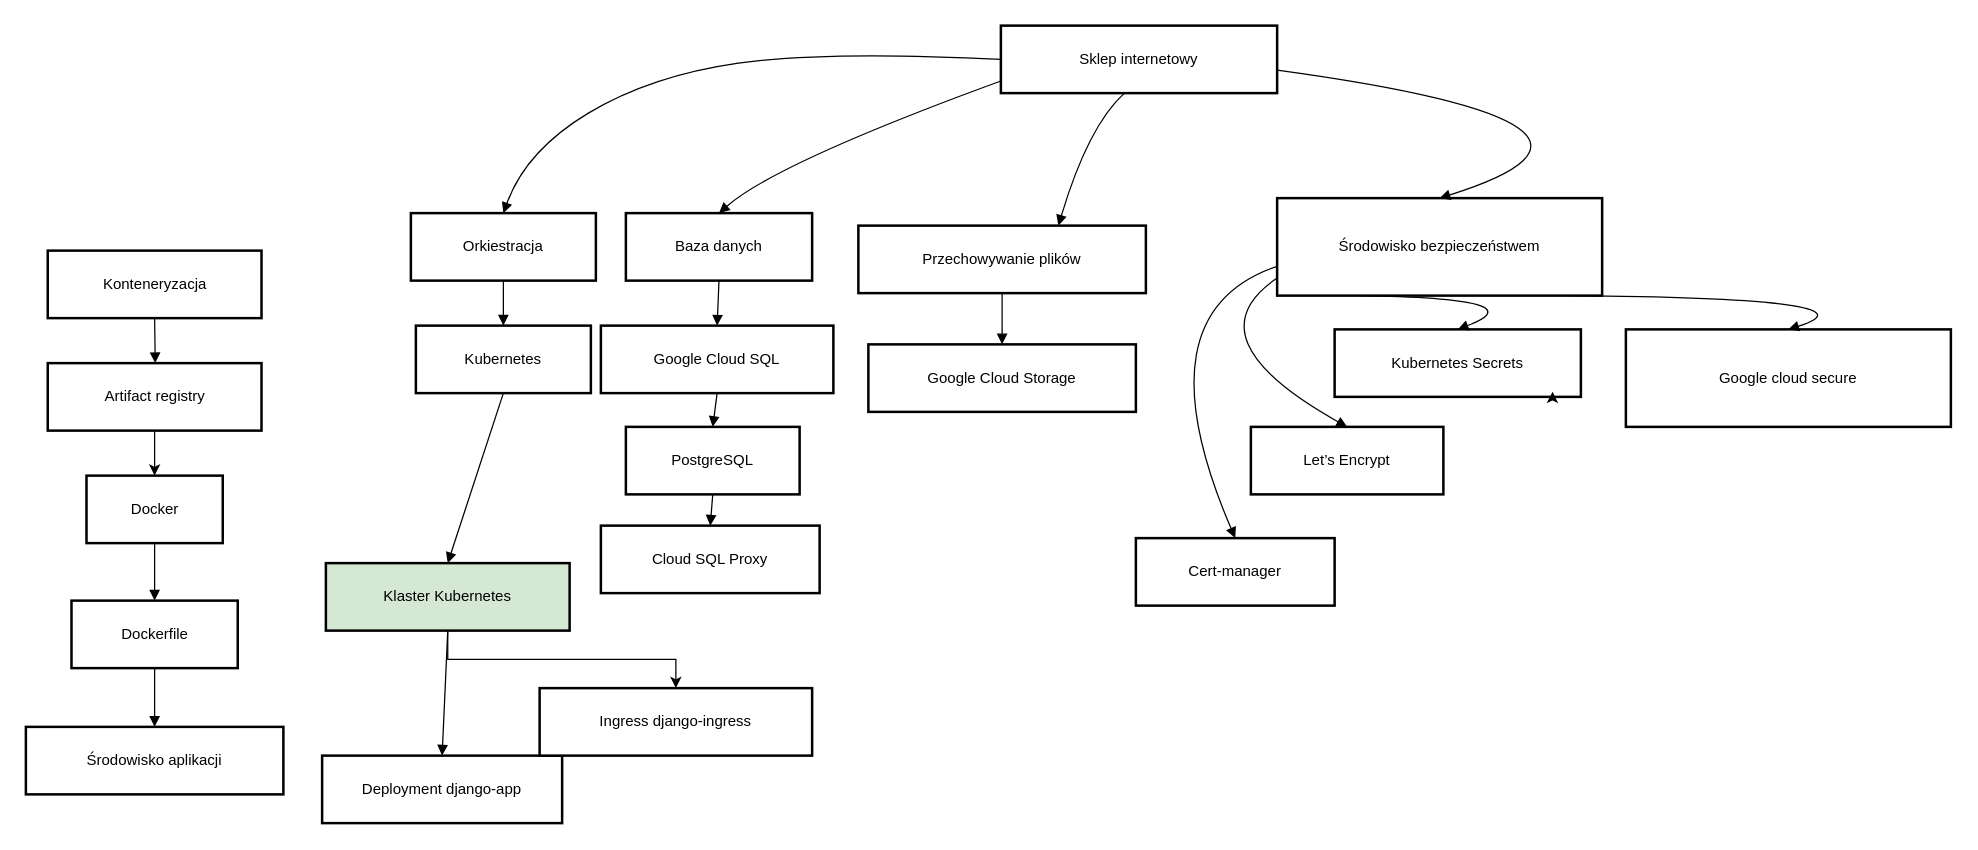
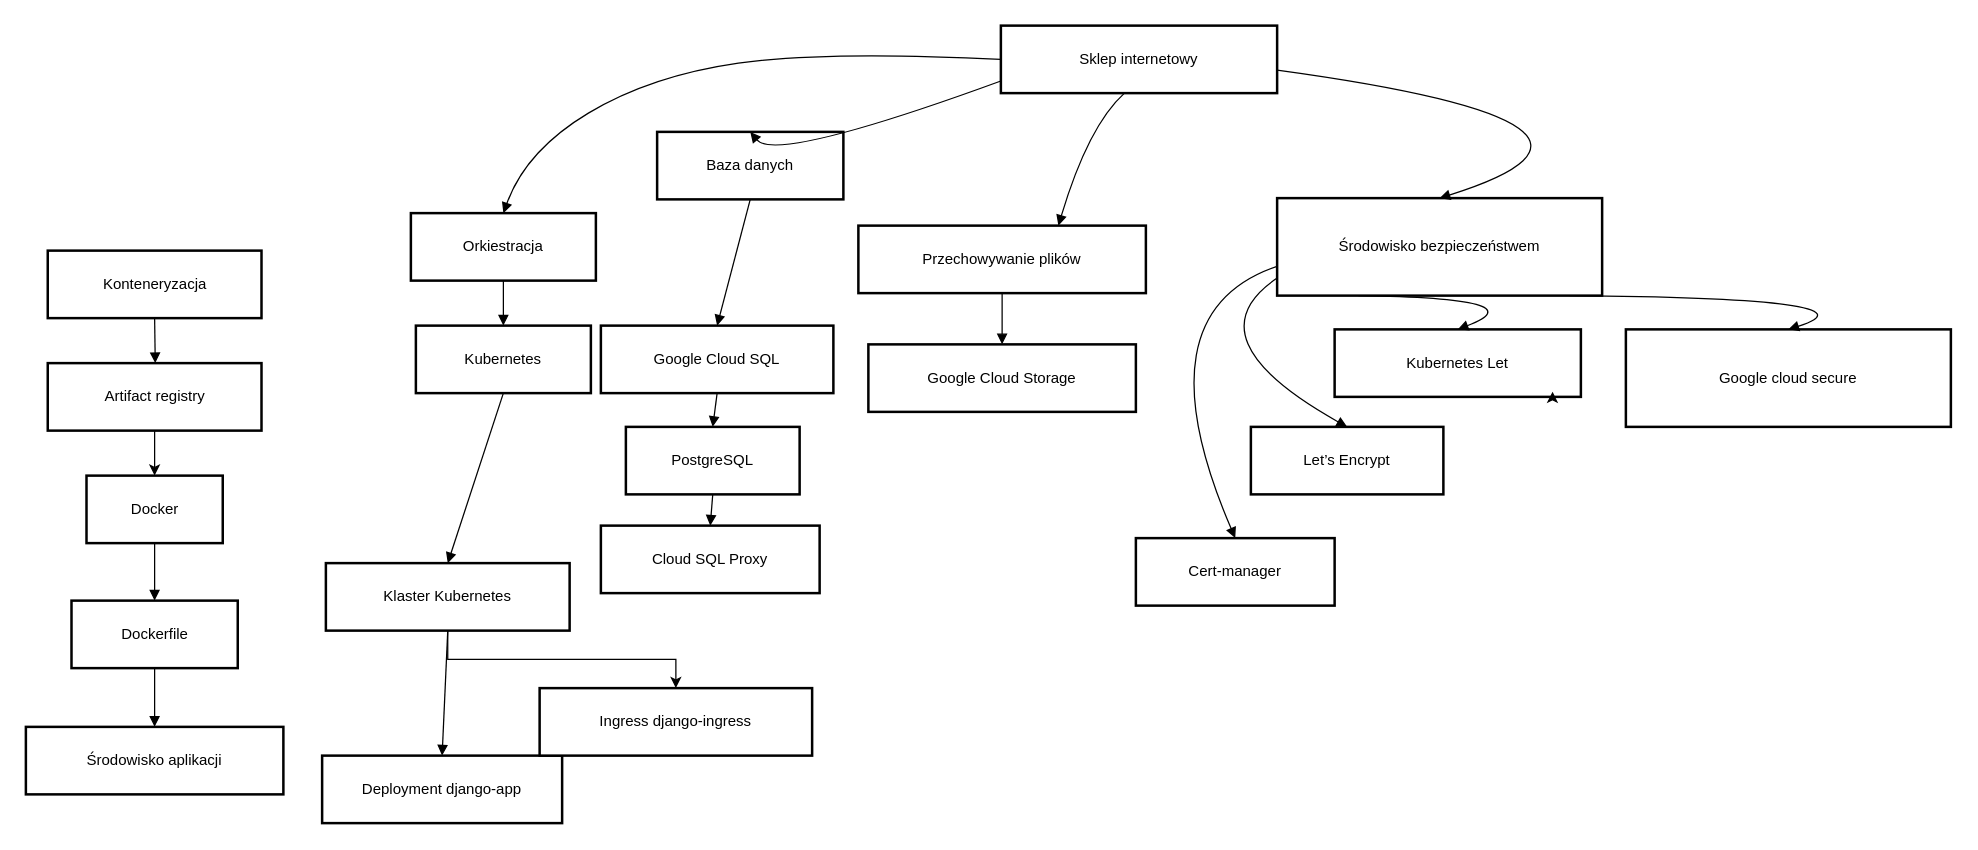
(719, 247) -> (750, 166)
(1458, 363) -> (1458, 363)
(448, 597) -> (448, 597)
